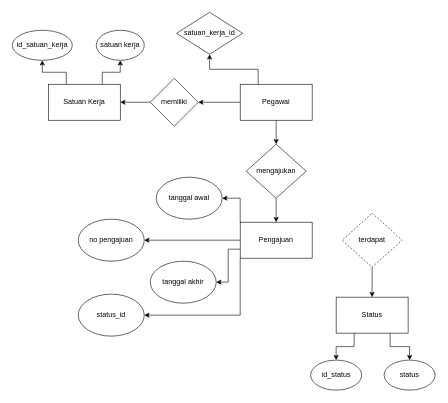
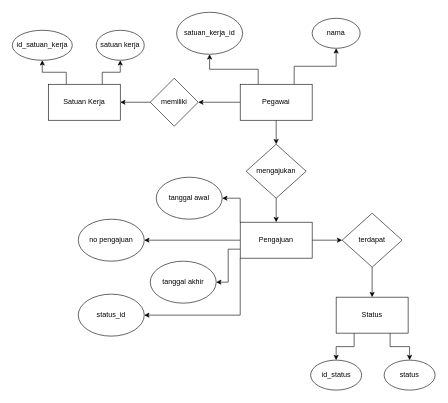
(210, 33) -> (210, 33)
none -> (336, 33)
none -> (294, 66)
none -> (336, 240)
(372, 240) -> (372, 240)
